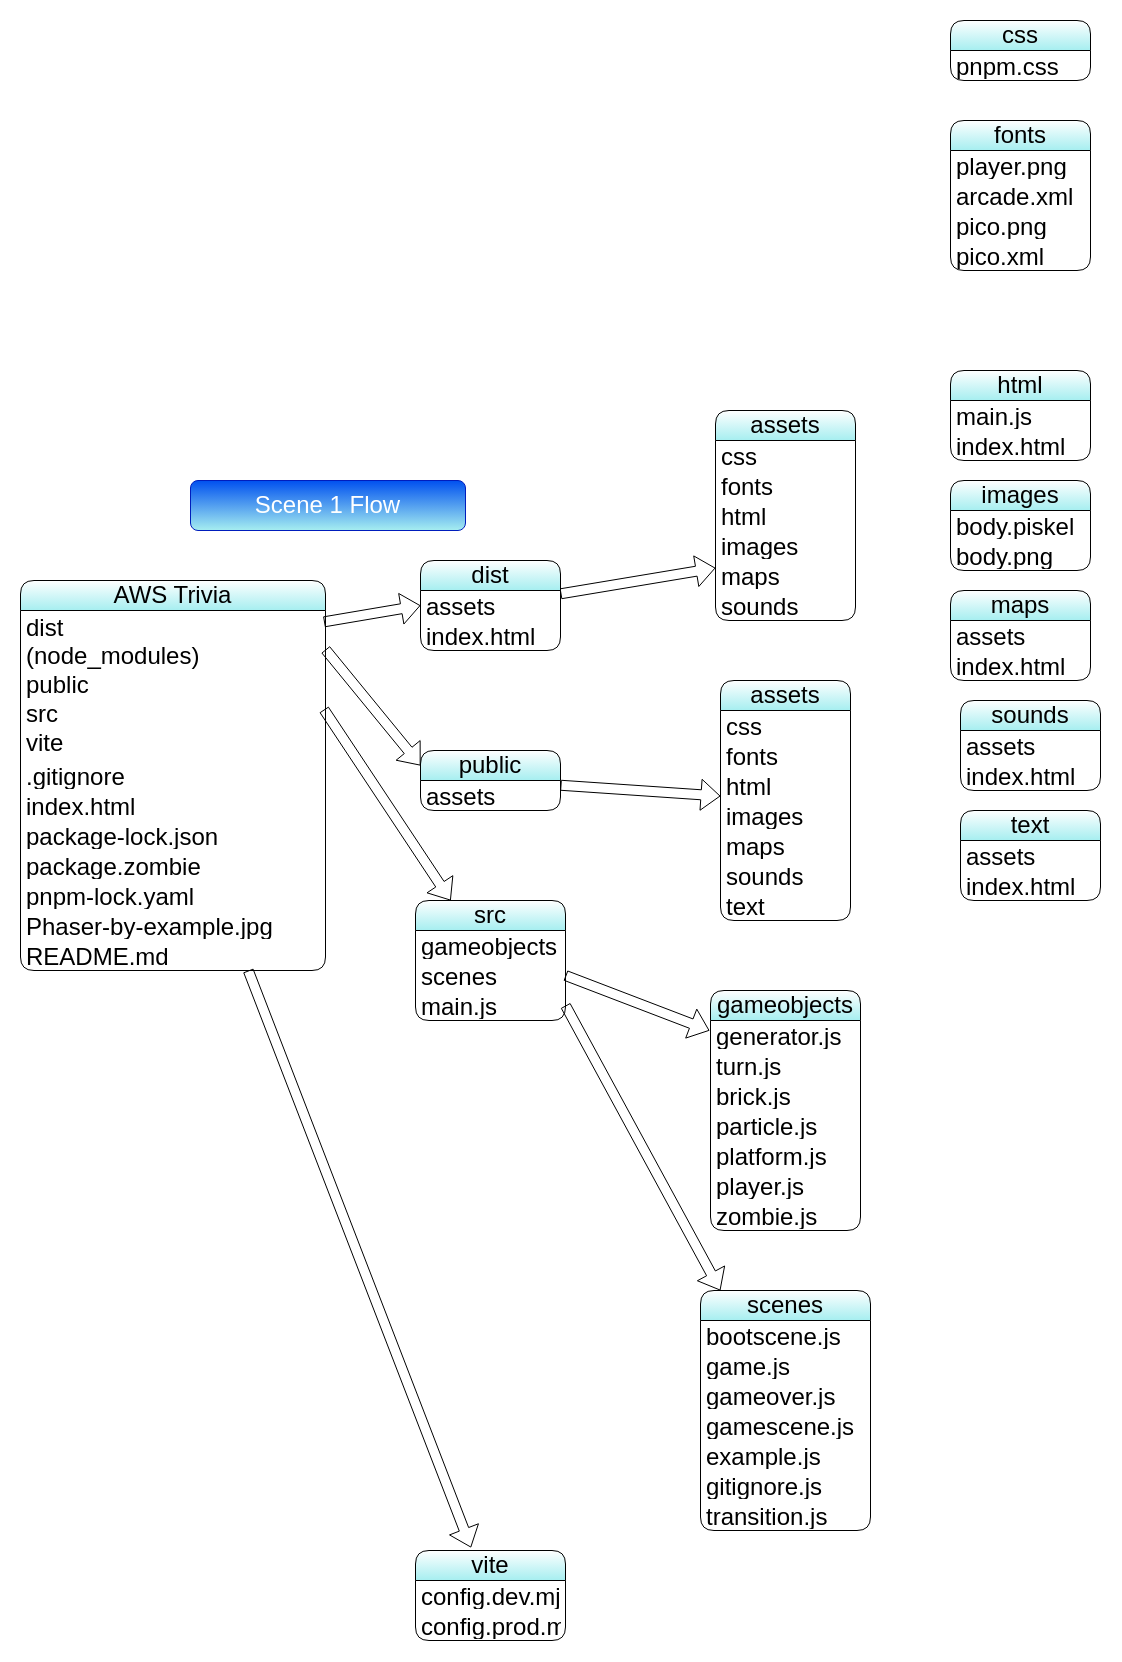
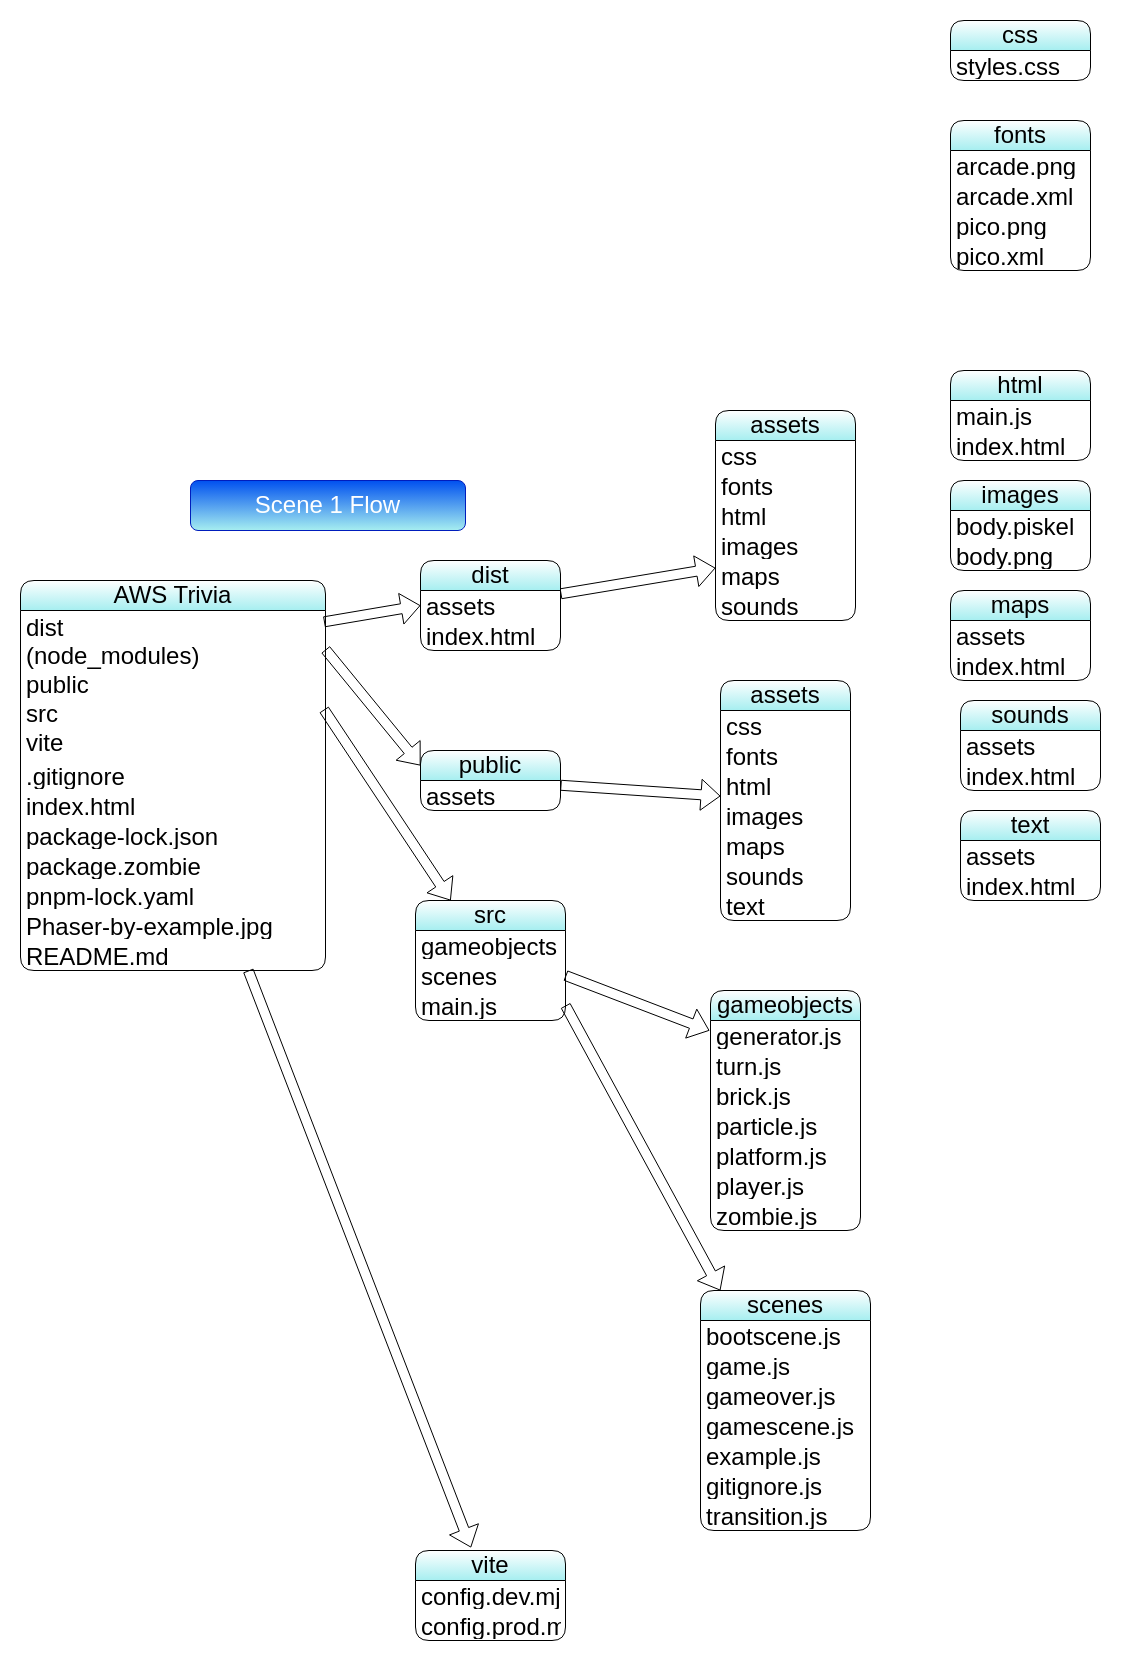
(1007, 66) -> (1017, 66)
(1017, 166) -> (1021, 166)
